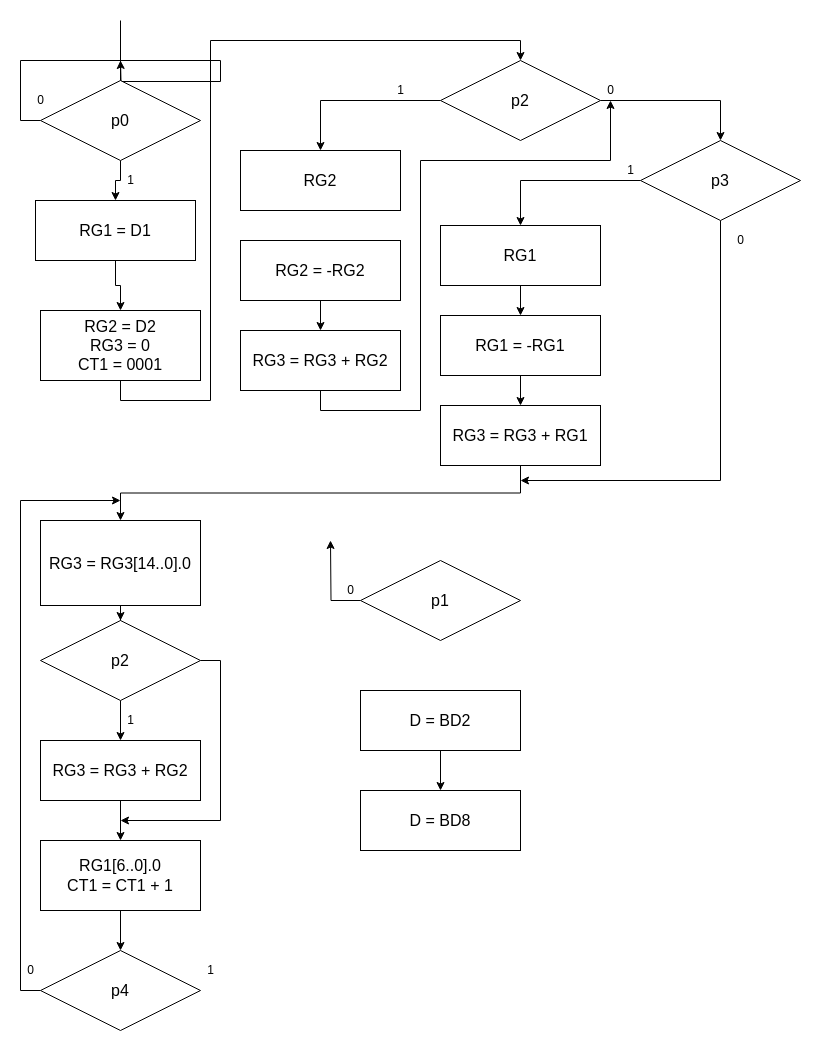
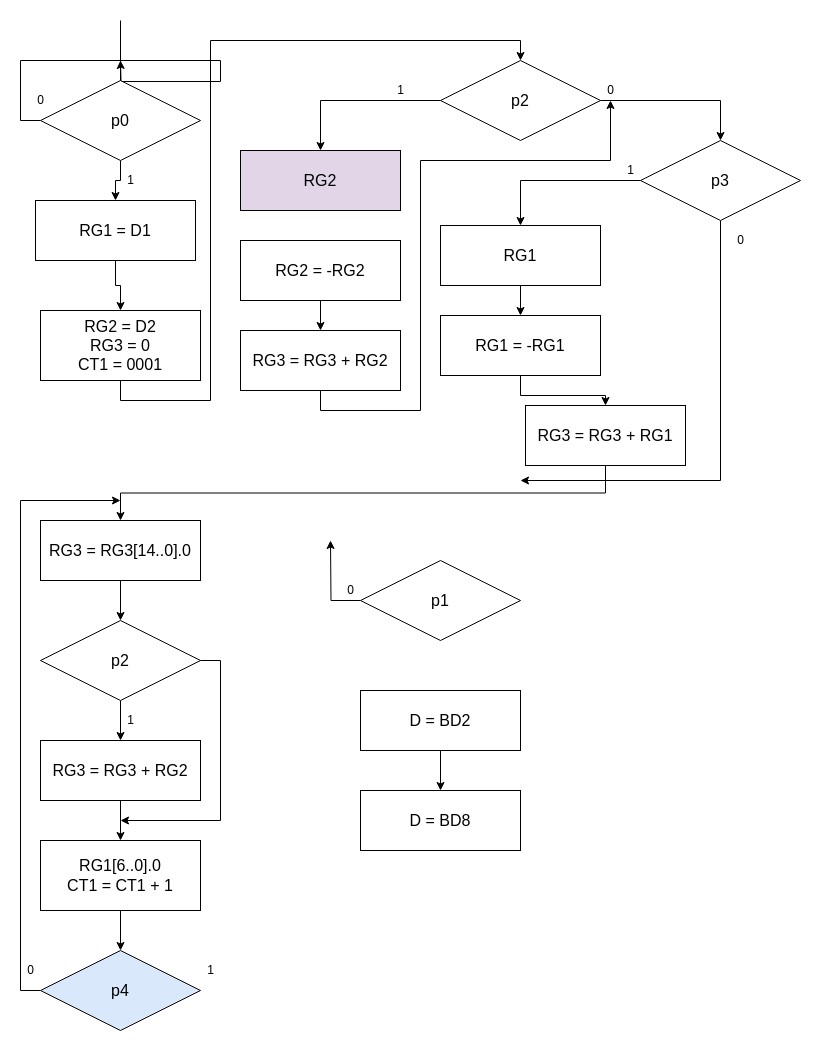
(321, 181) -> (321, 181)
(521, 436) -> (606, 436)
(121, 563) -> (121, 551)
(121, 991) -> (121, 991)
